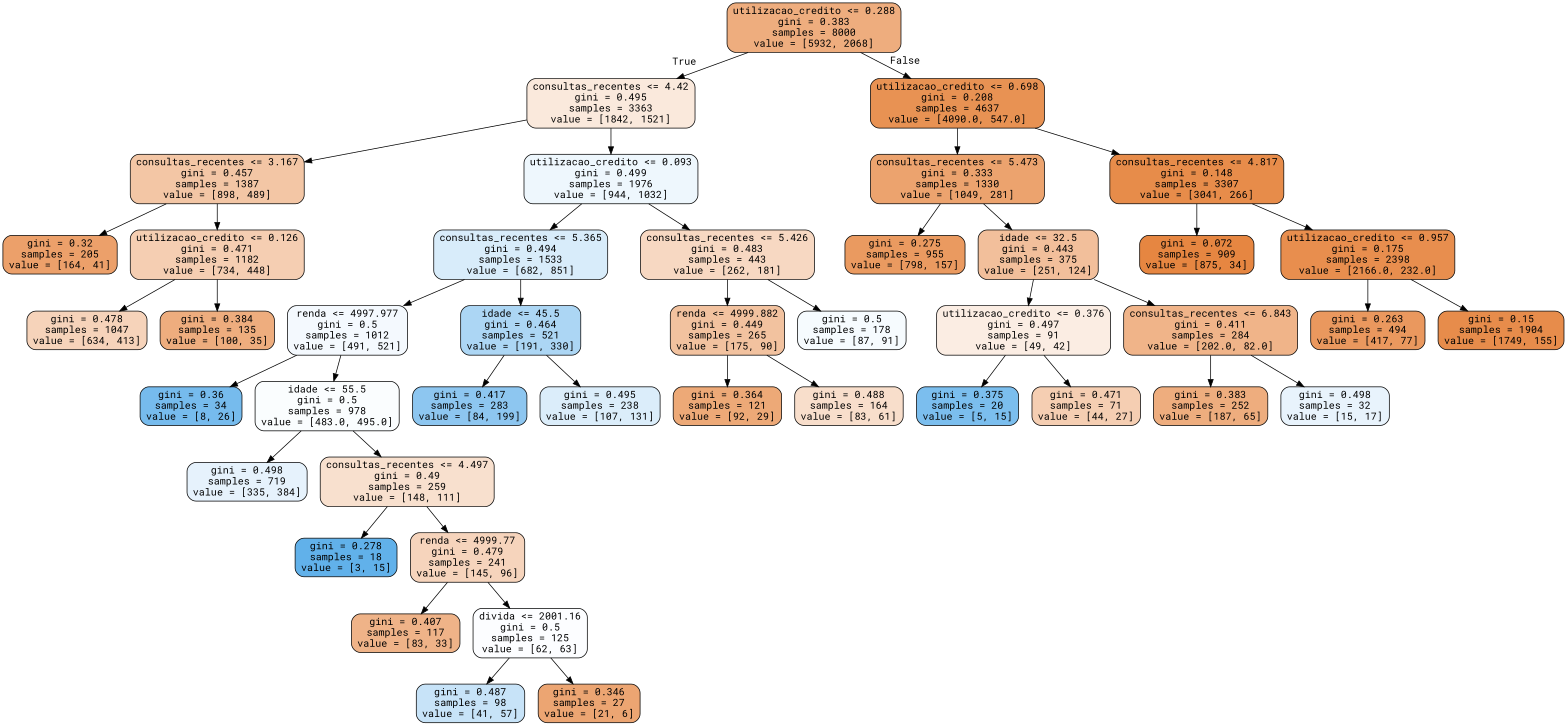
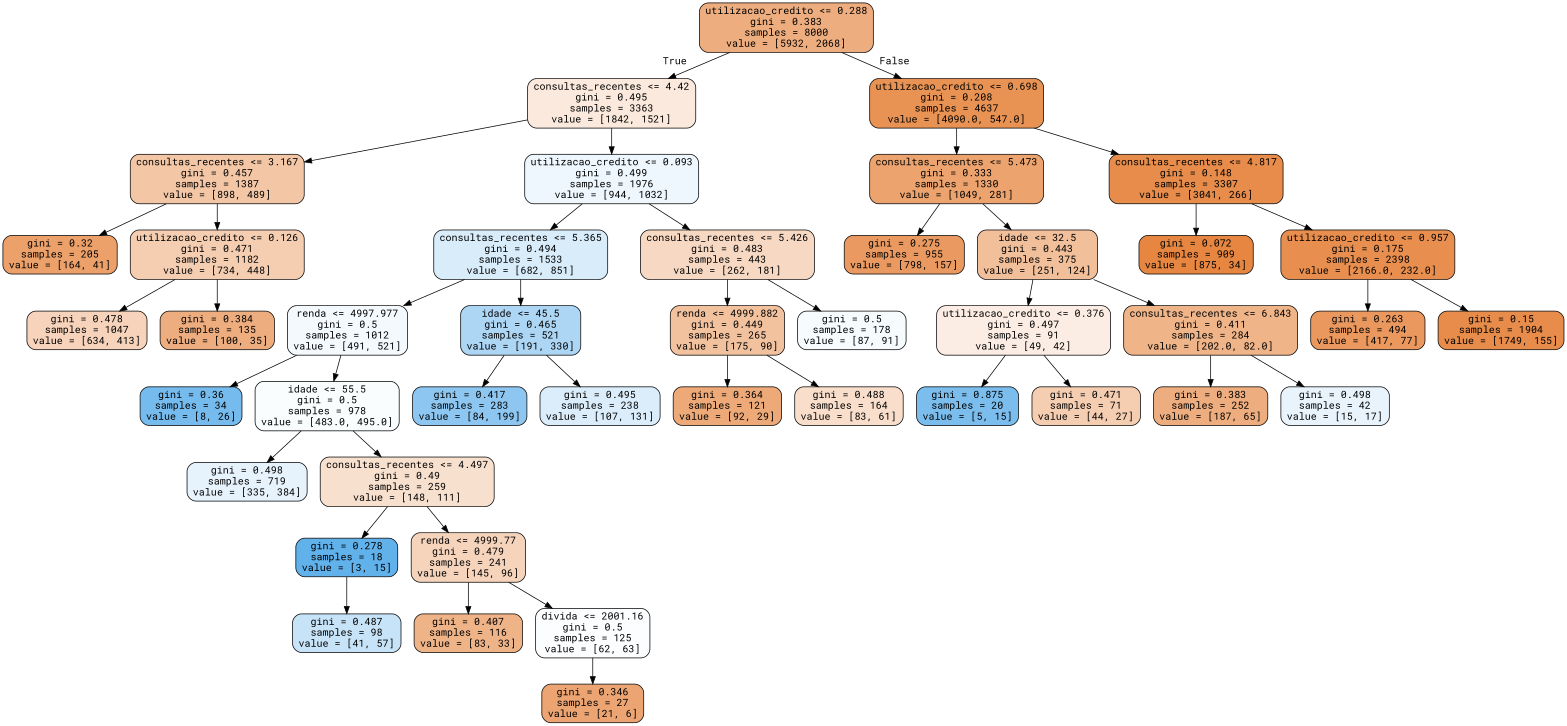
(521, 330) -> (521, 330)
(968, 406) -> (968, 406)
(1335, 406) -> (1335, 406)
(406, 633) -> (468, 633)
(500, 668) -> (347, 592)
